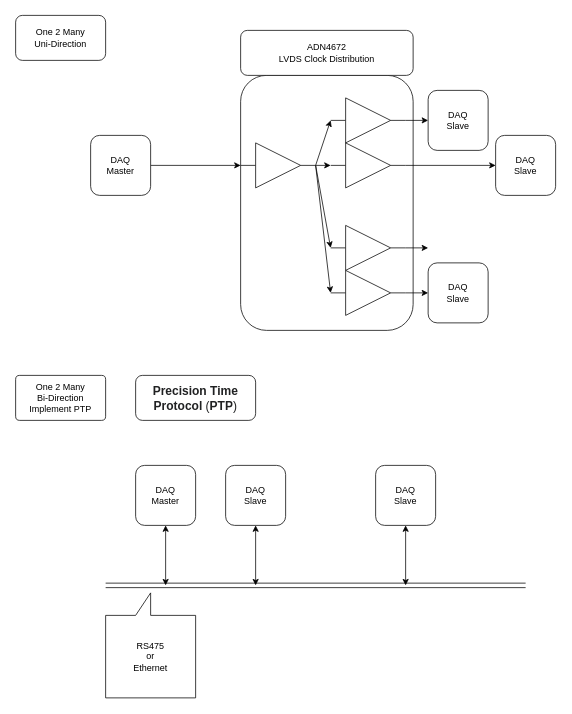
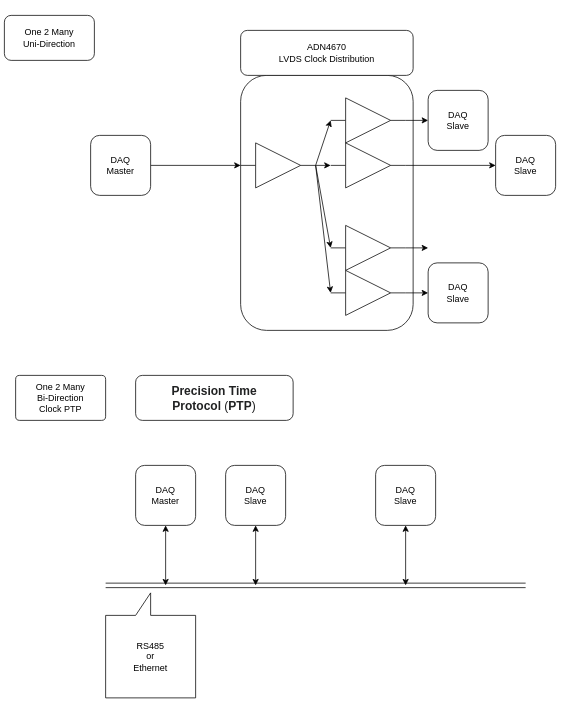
(60, 38) -> (49, 38)
(327, 53) -> (327, 53)
(60, 398) -> (60, 398)
(195, 398) -> (214, 398)
(150, 657) -> (150, 657)
